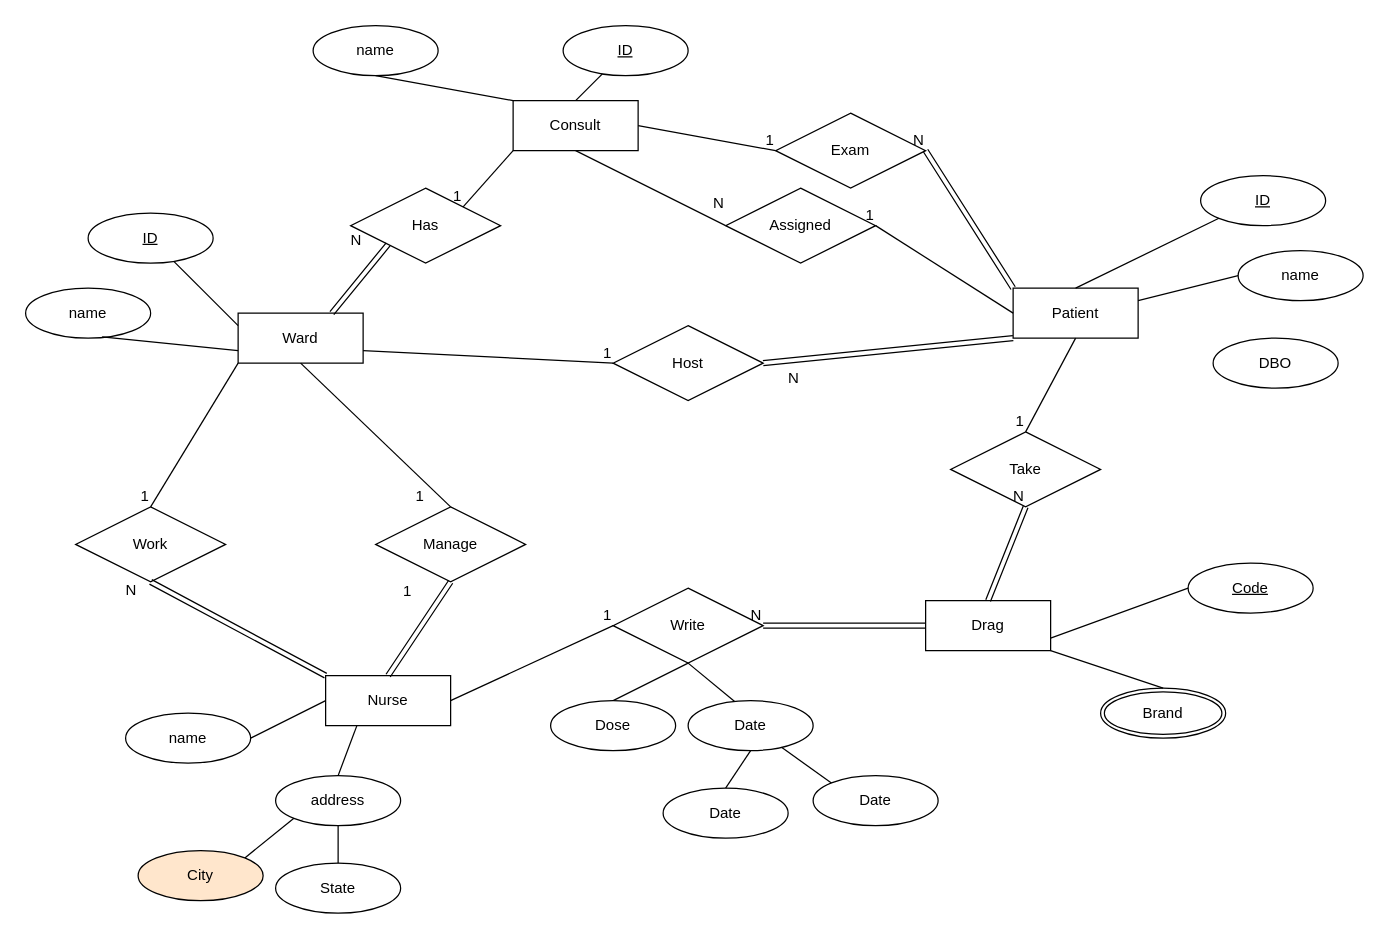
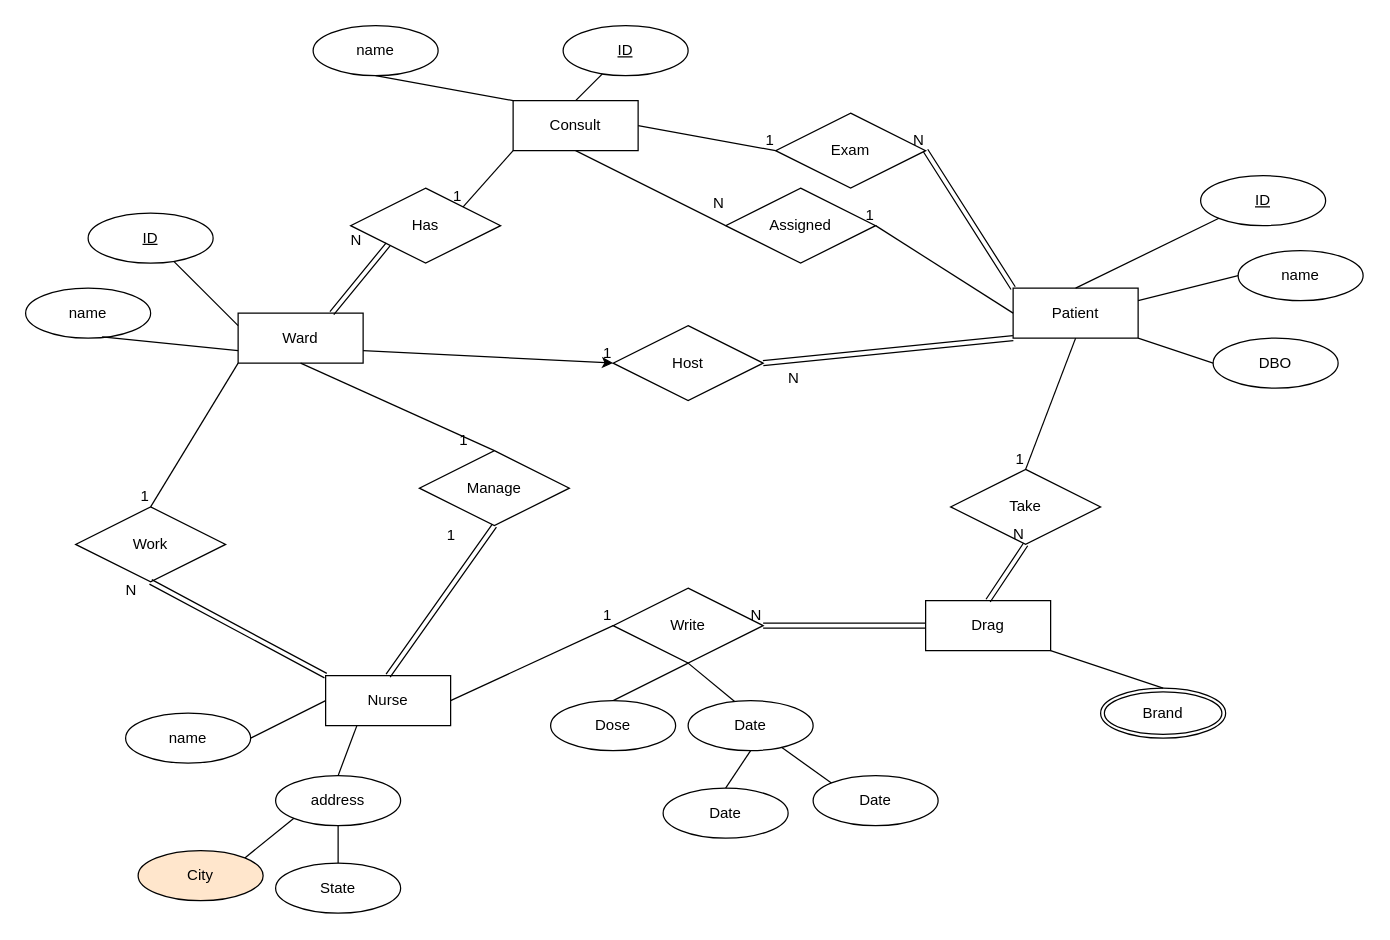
none -> (1176, 351)
(606, 363) -> (603, 363)
(1026, 469) -> (1026, 507)
(451, 544) -> (494, 488)
(1251, 588) -> none
(1119, 613) -> none
